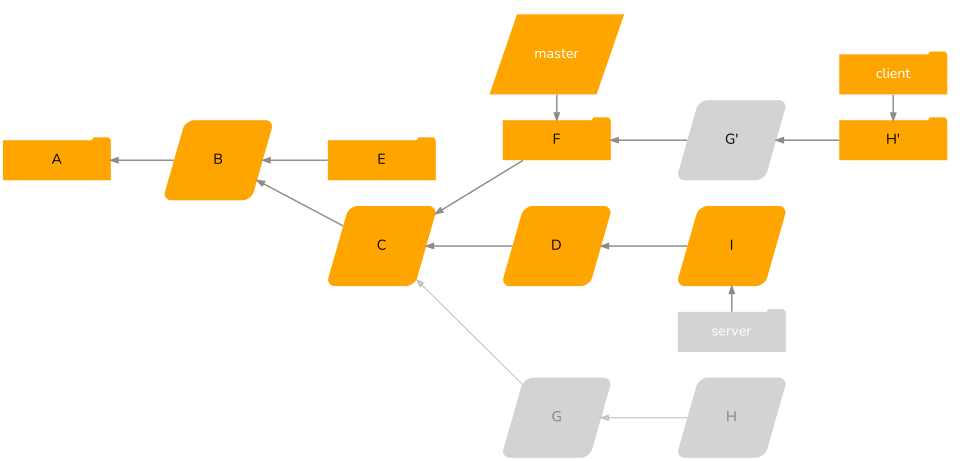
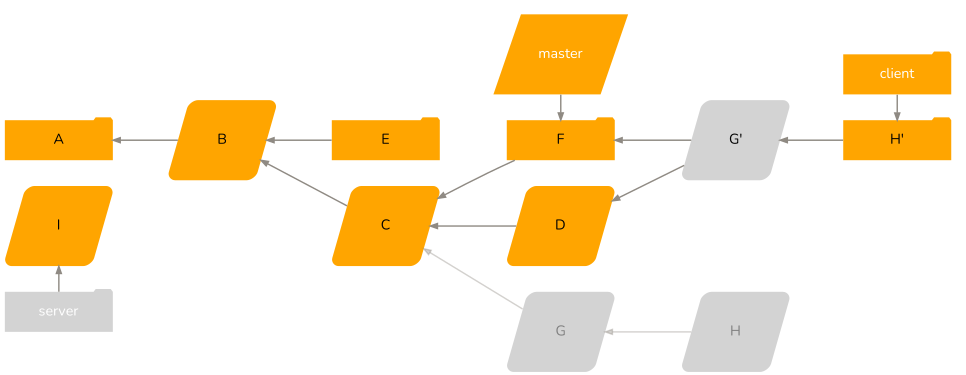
(648, 246) -> (651, 182)
